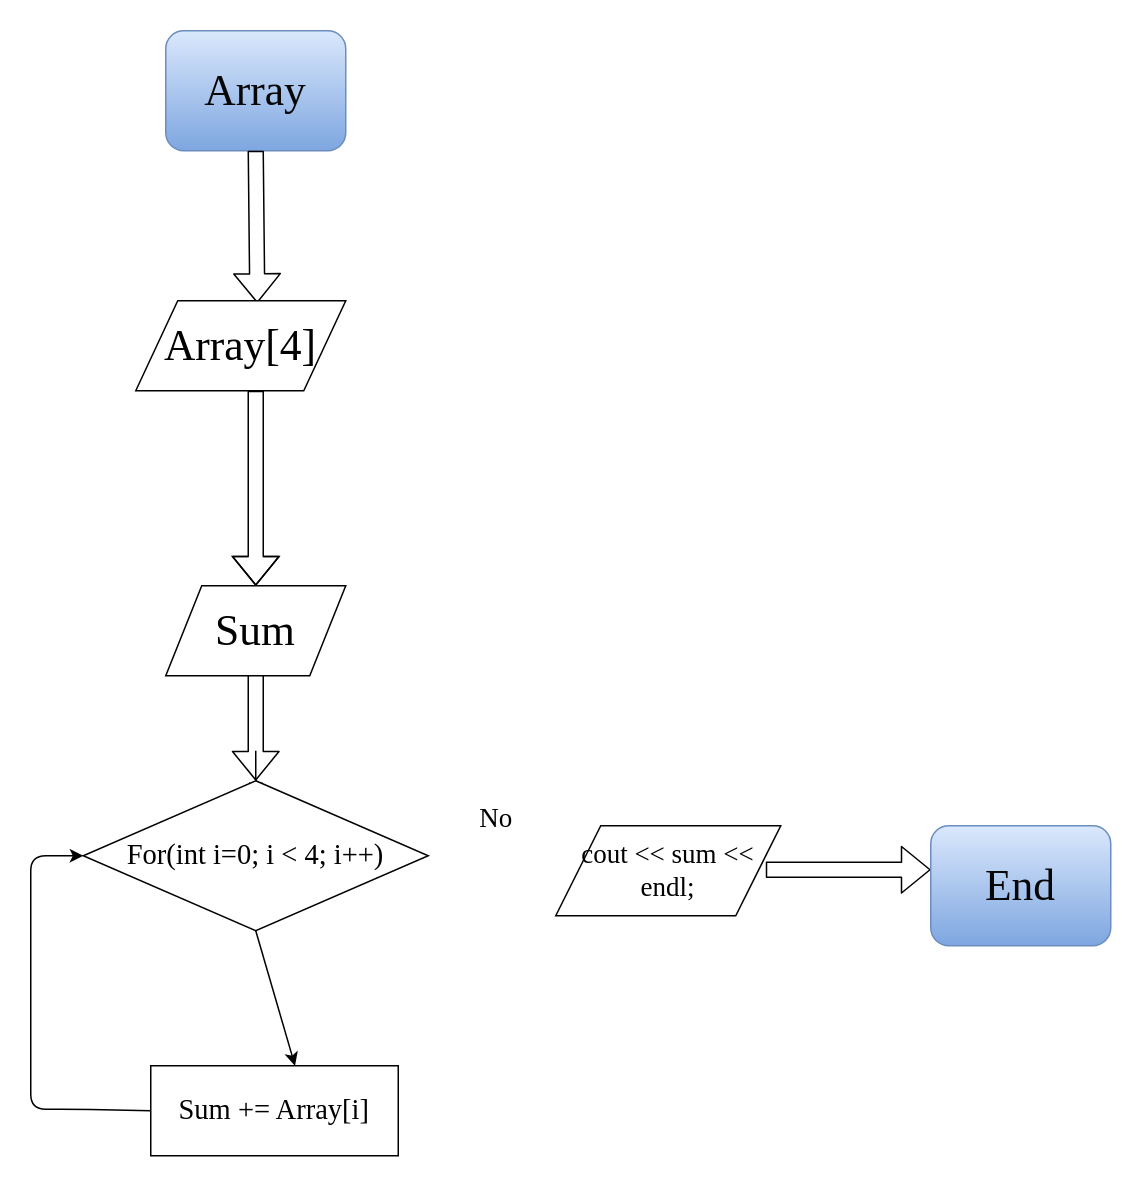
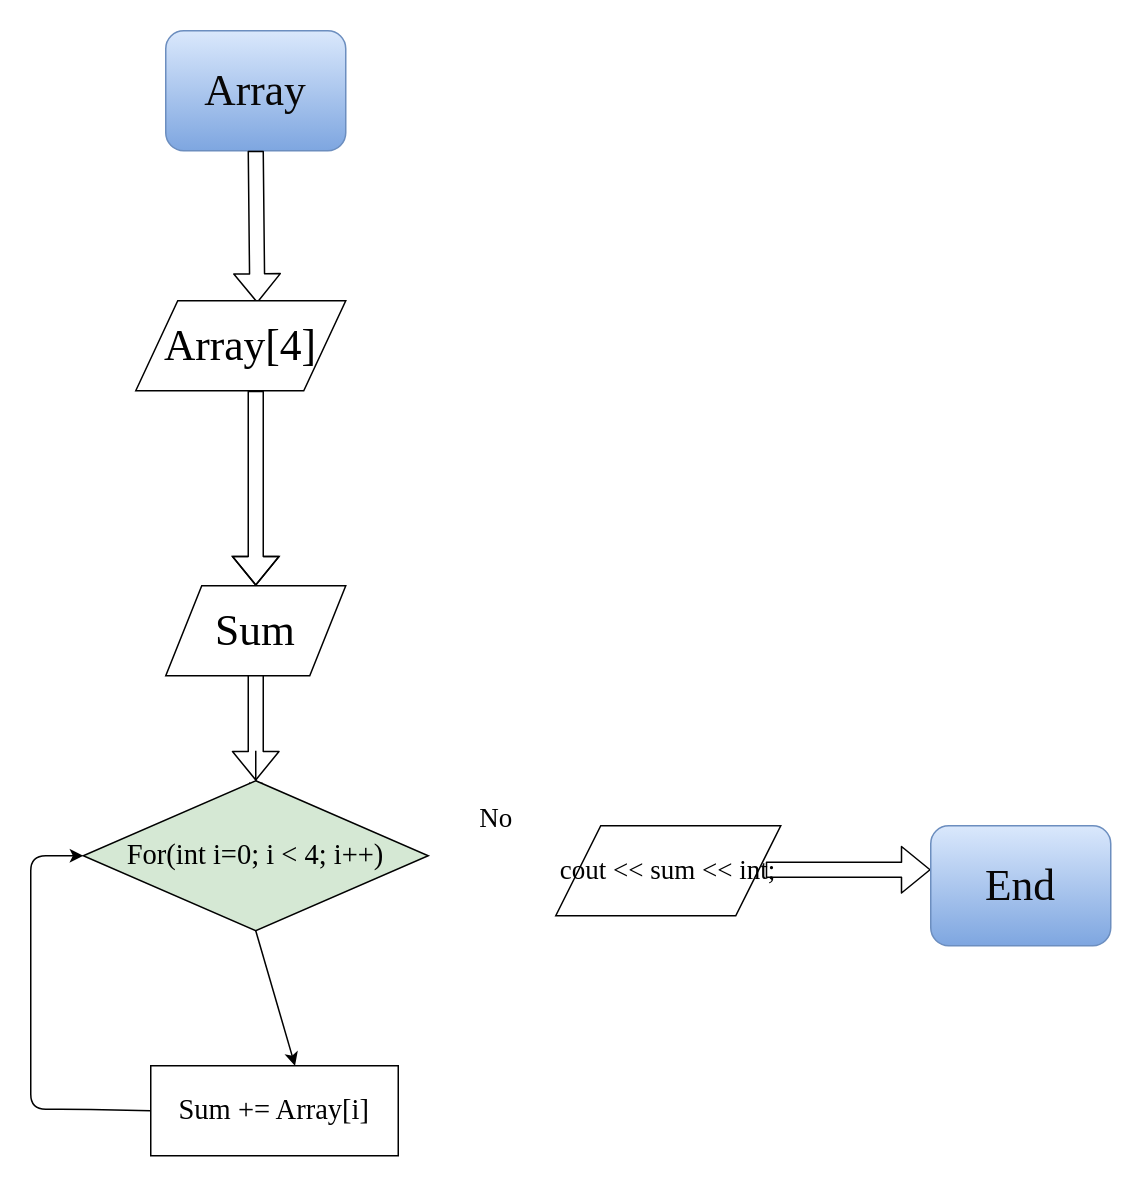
(256, 856) -> (256, 856)
(668, 871) -> (668, 871)
